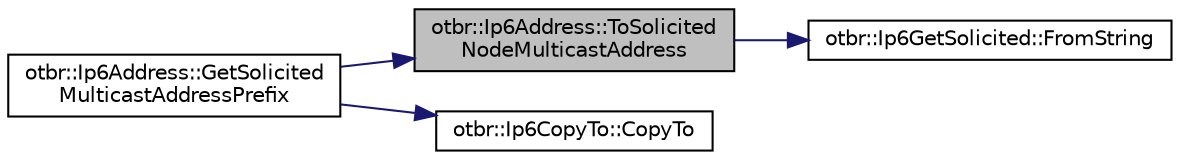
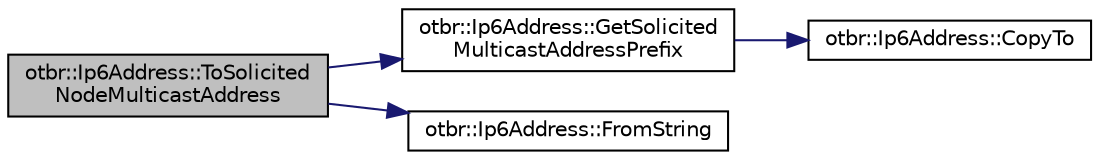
(990, 40) -> (568, 131)
(367, 64) -> (355, 64)
(574, 131) -> (950, 40)
